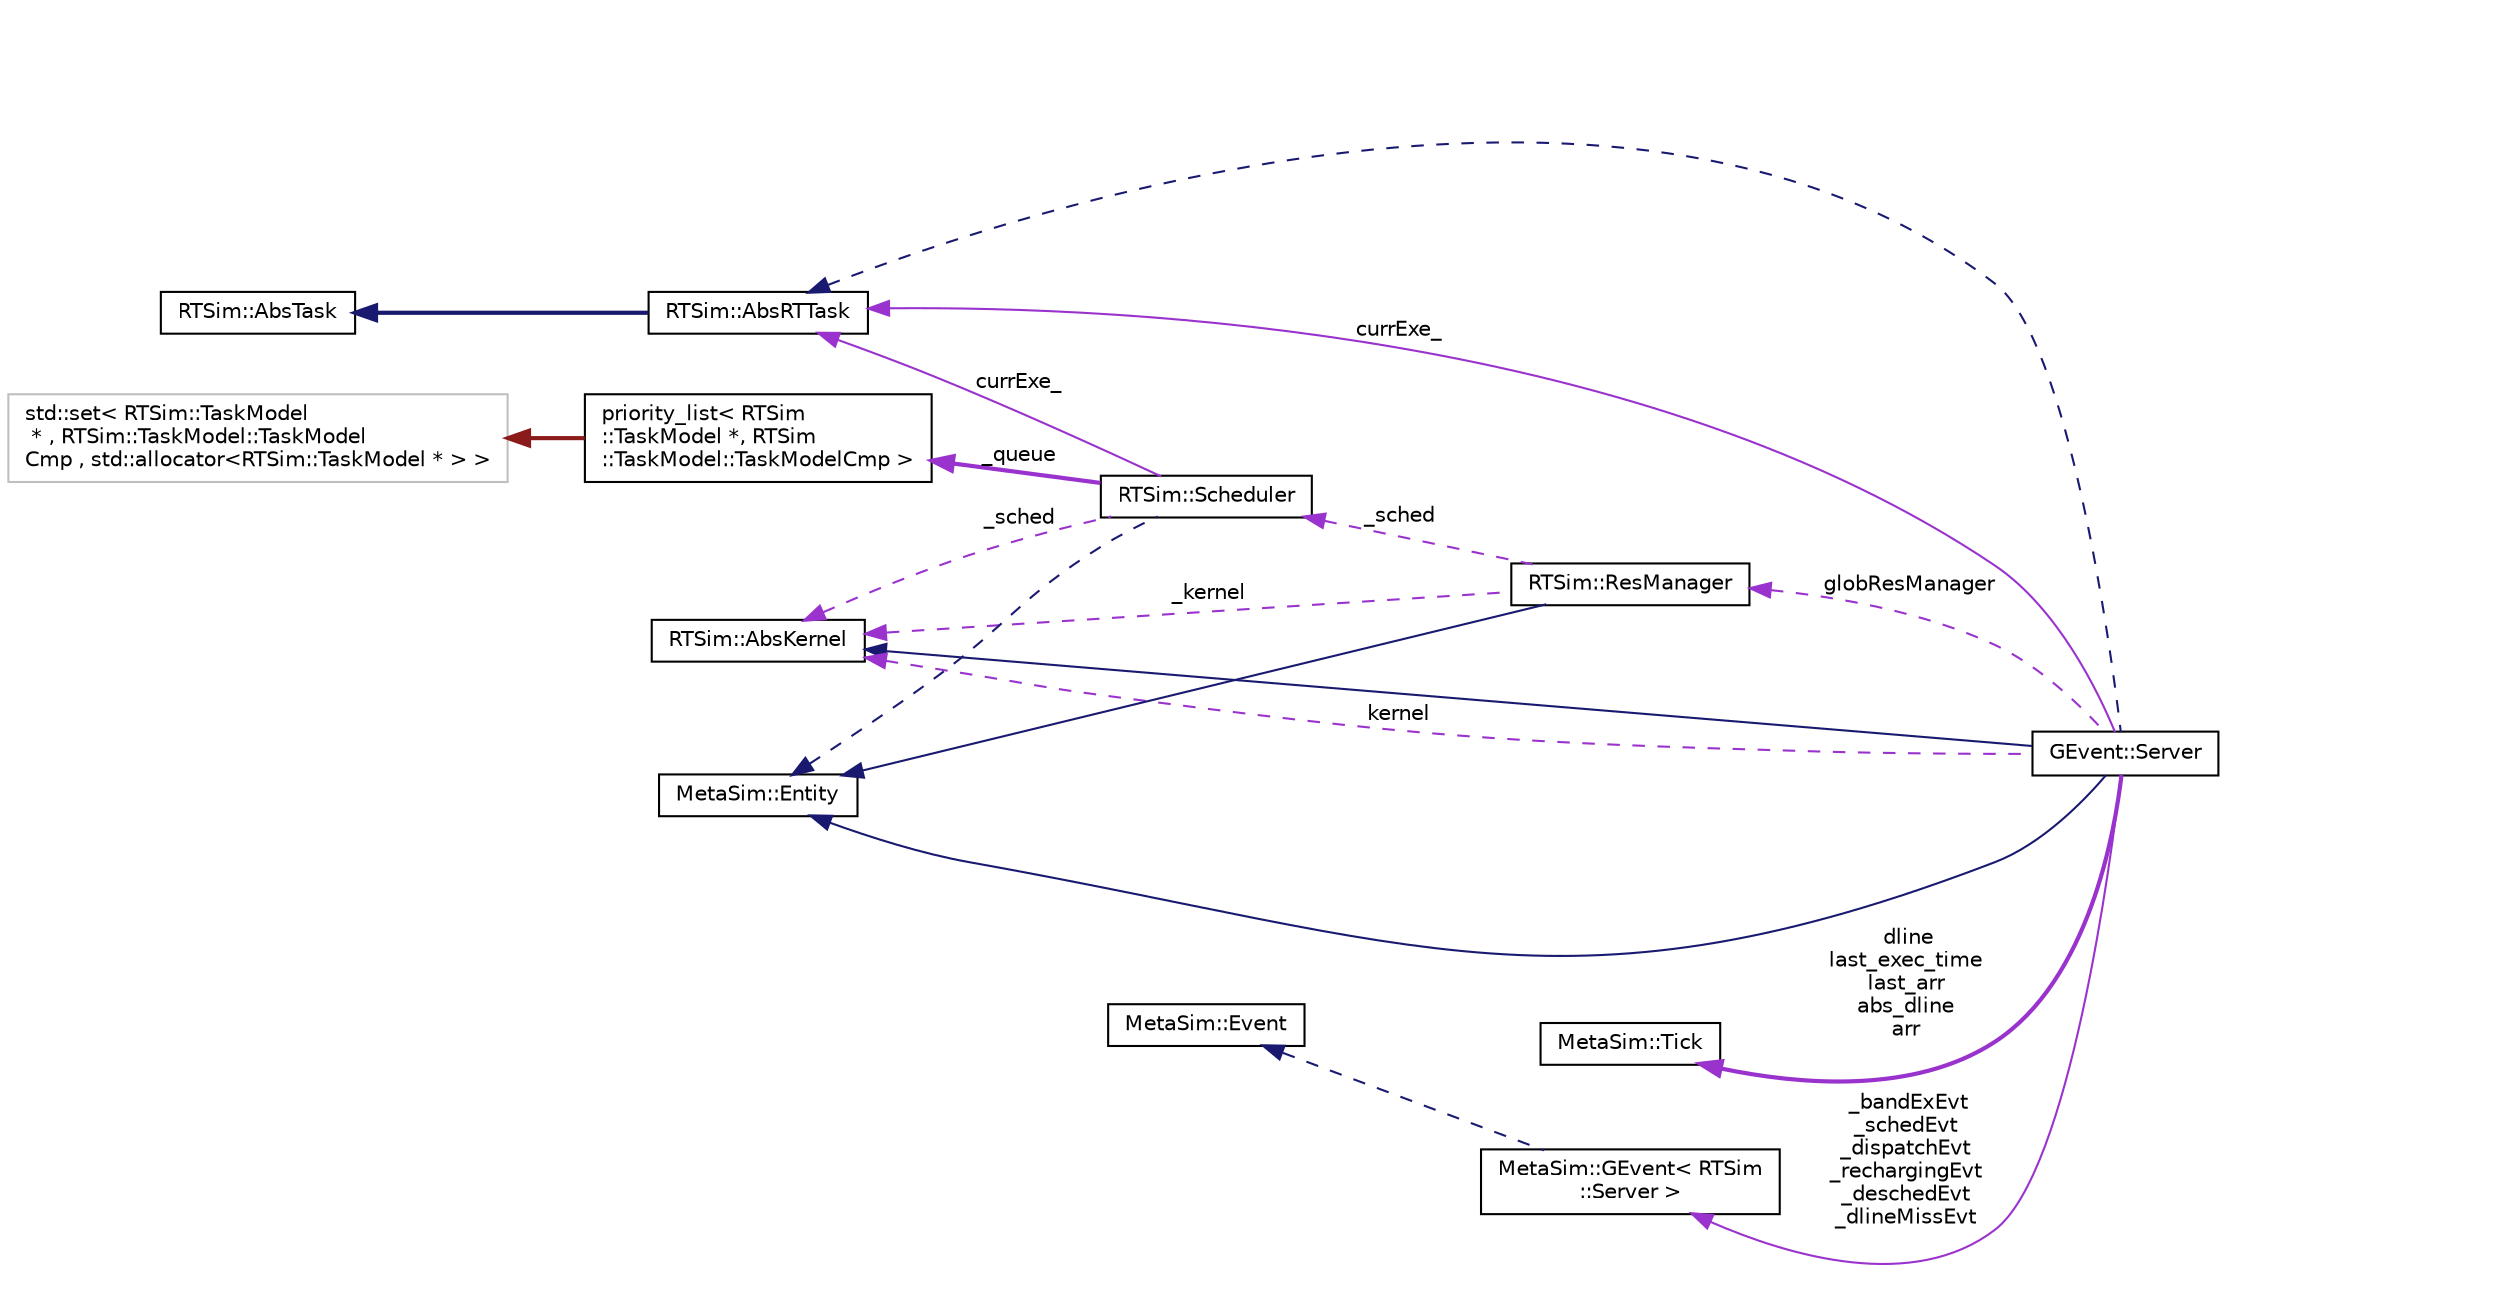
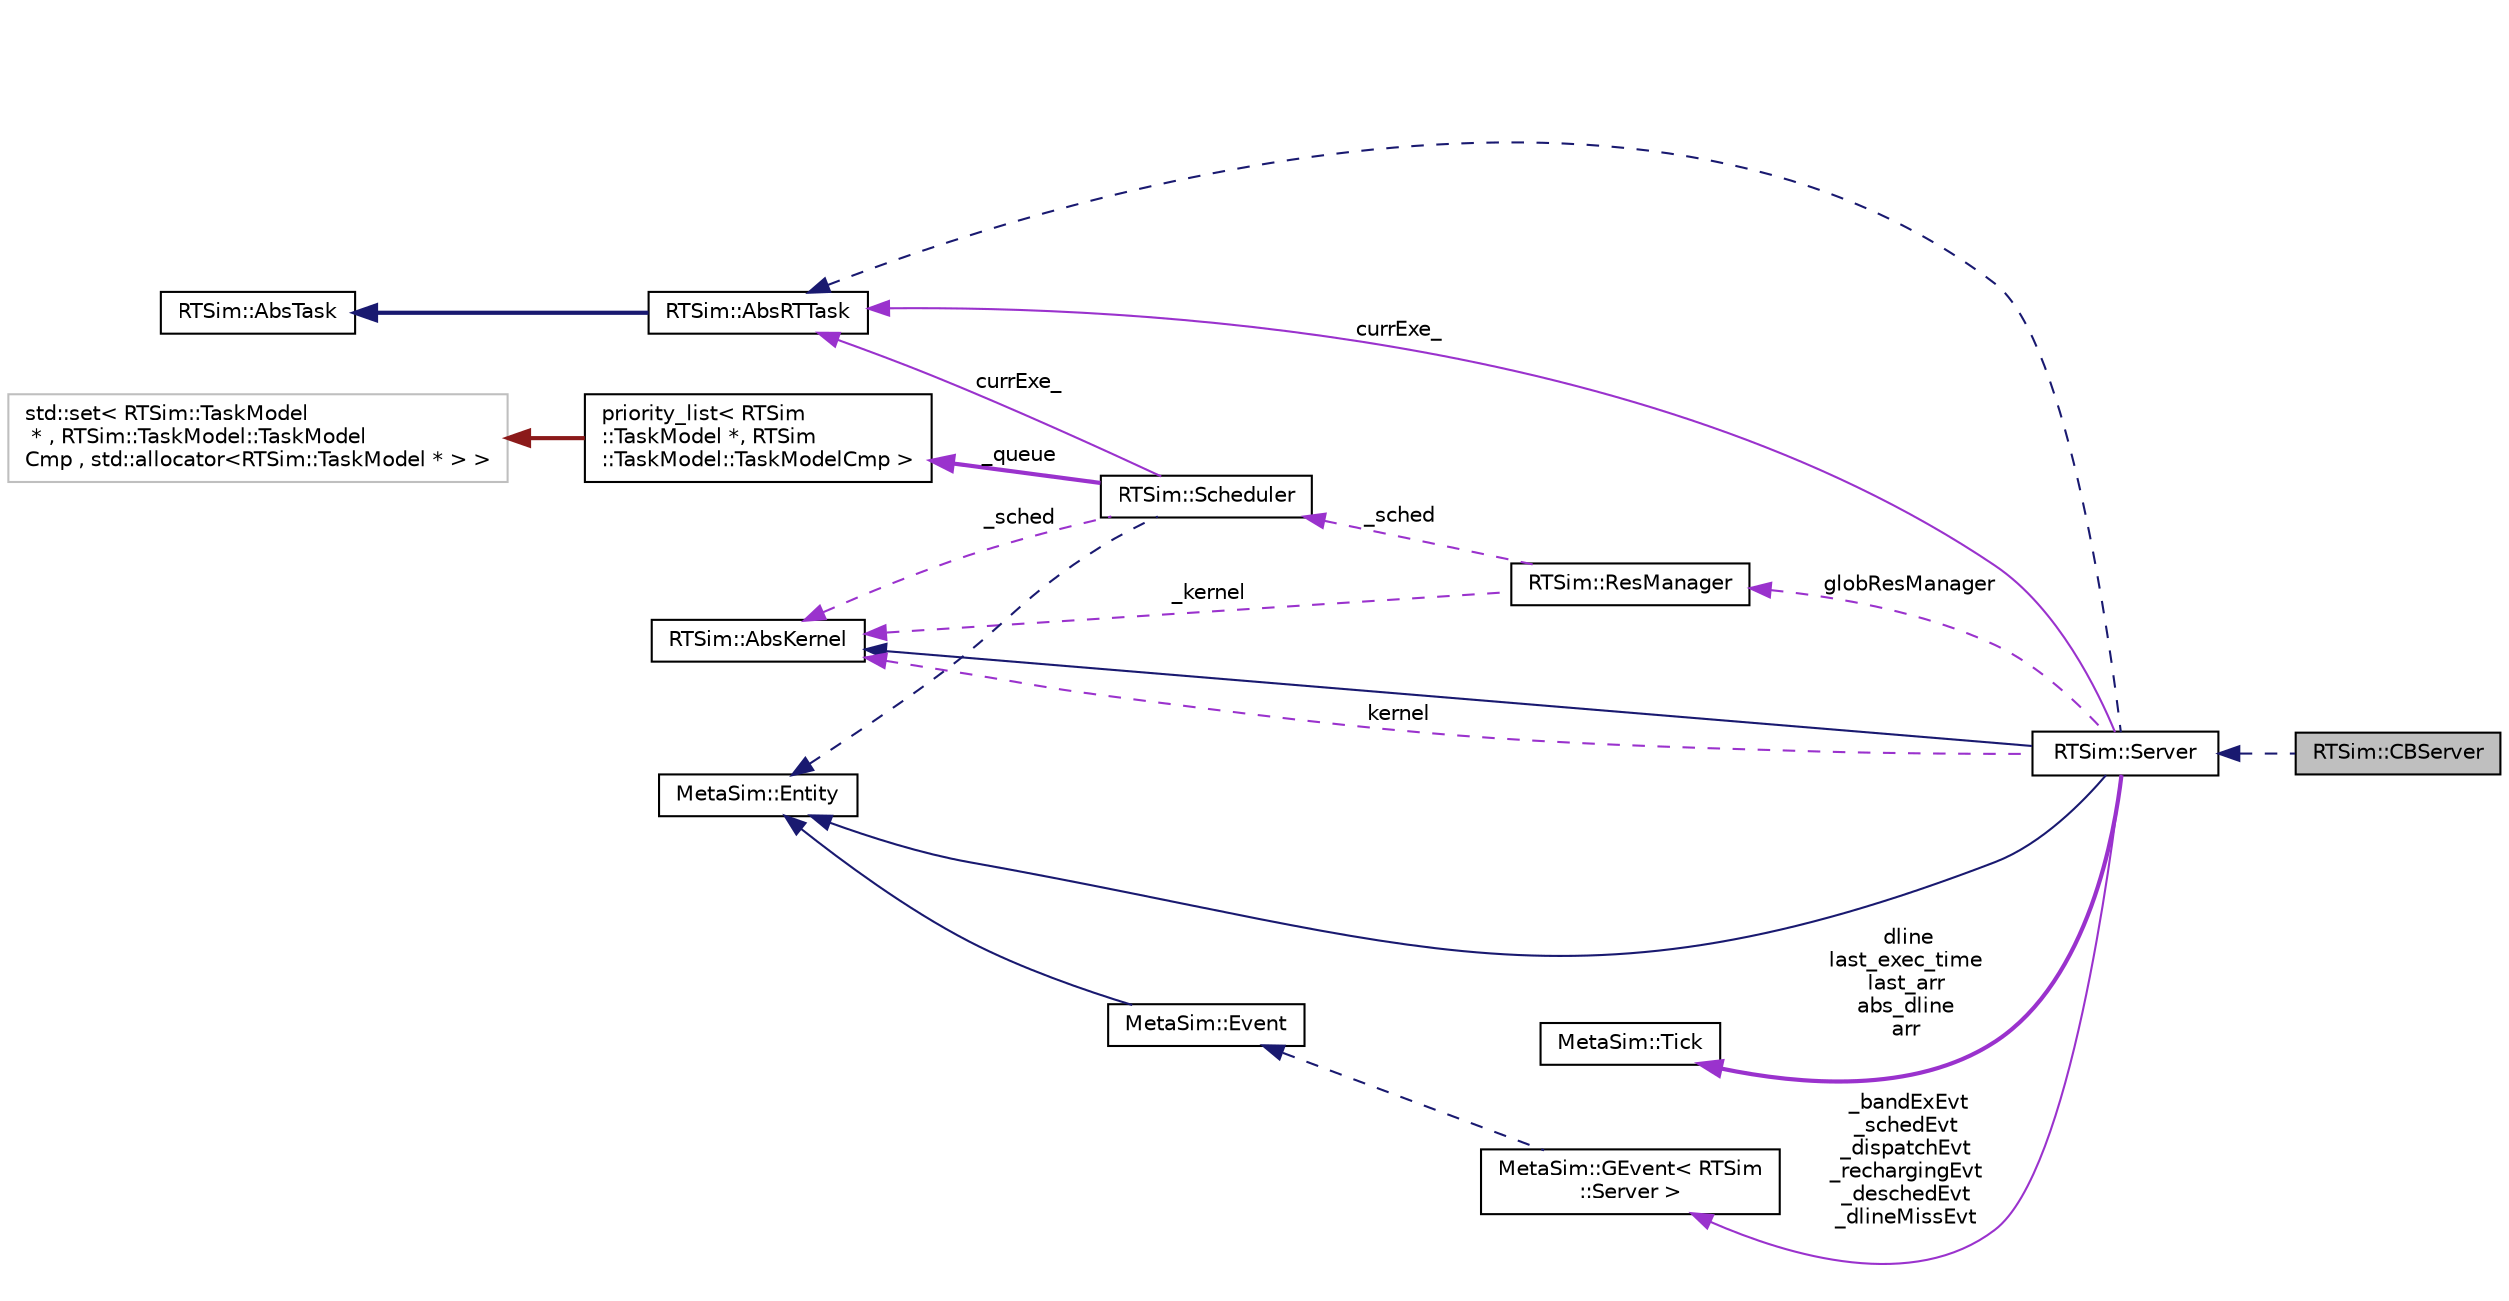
(1187, 692) -> (957, 935)
(2125, 754) -> (2125, 754)
none -> (2398, 754)
